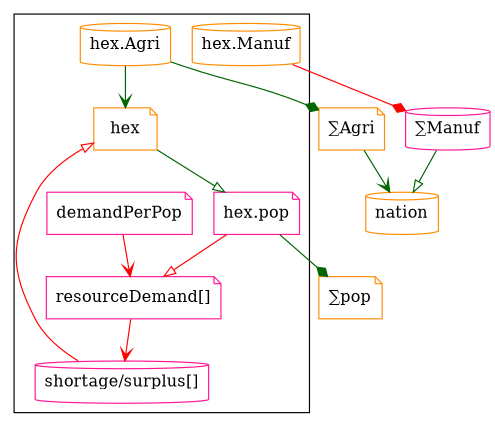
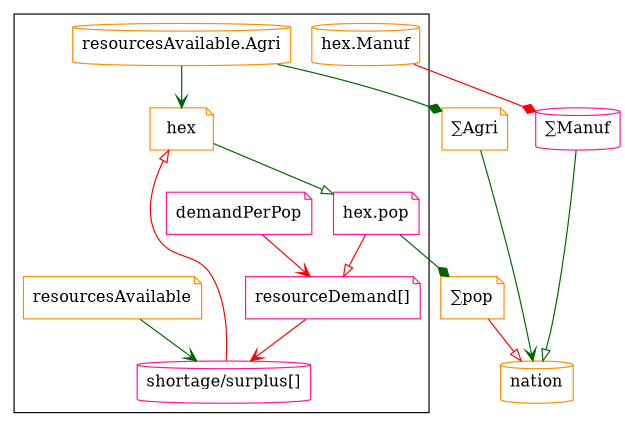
(125, 45) -> (182, 45)
none -> (113, 298)
none -> (501, 335)
